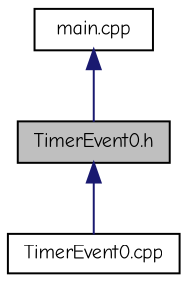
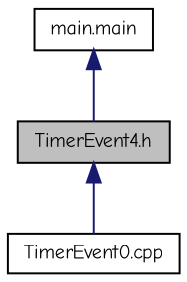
(94, 30) -> (94, 30)
(94, 142) -> (94, 142)
